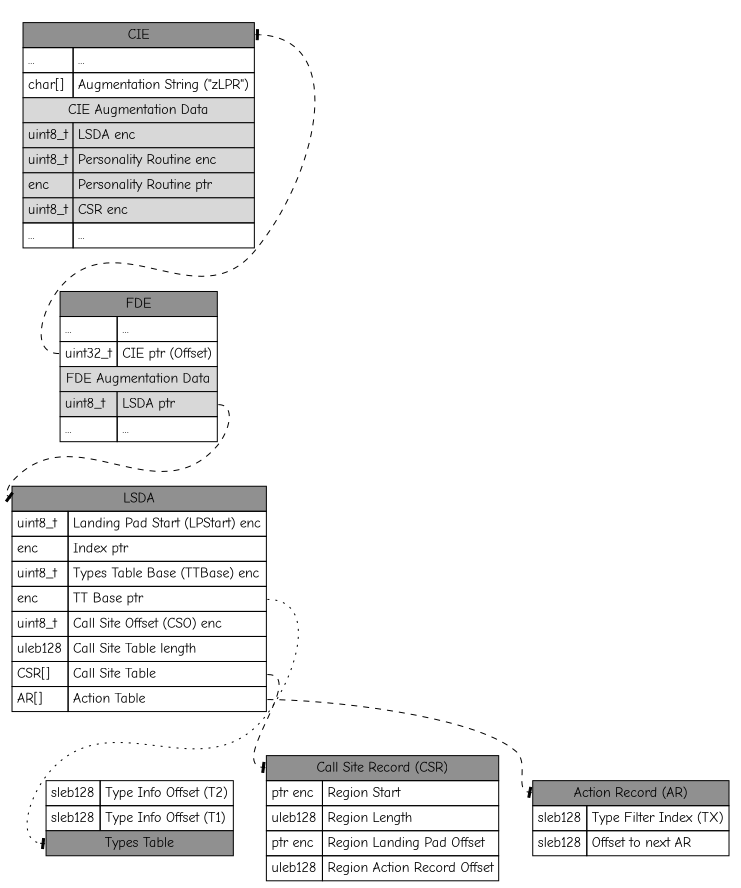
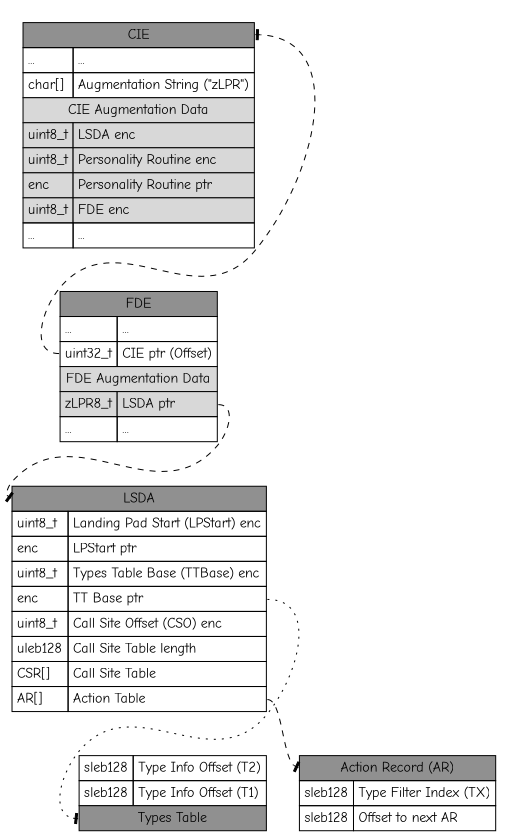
(103, 210) -> (104, 210)
(85, 404) -> (89, 404)
(101, 548) -> (105, 548)
(383, 818) -> none
